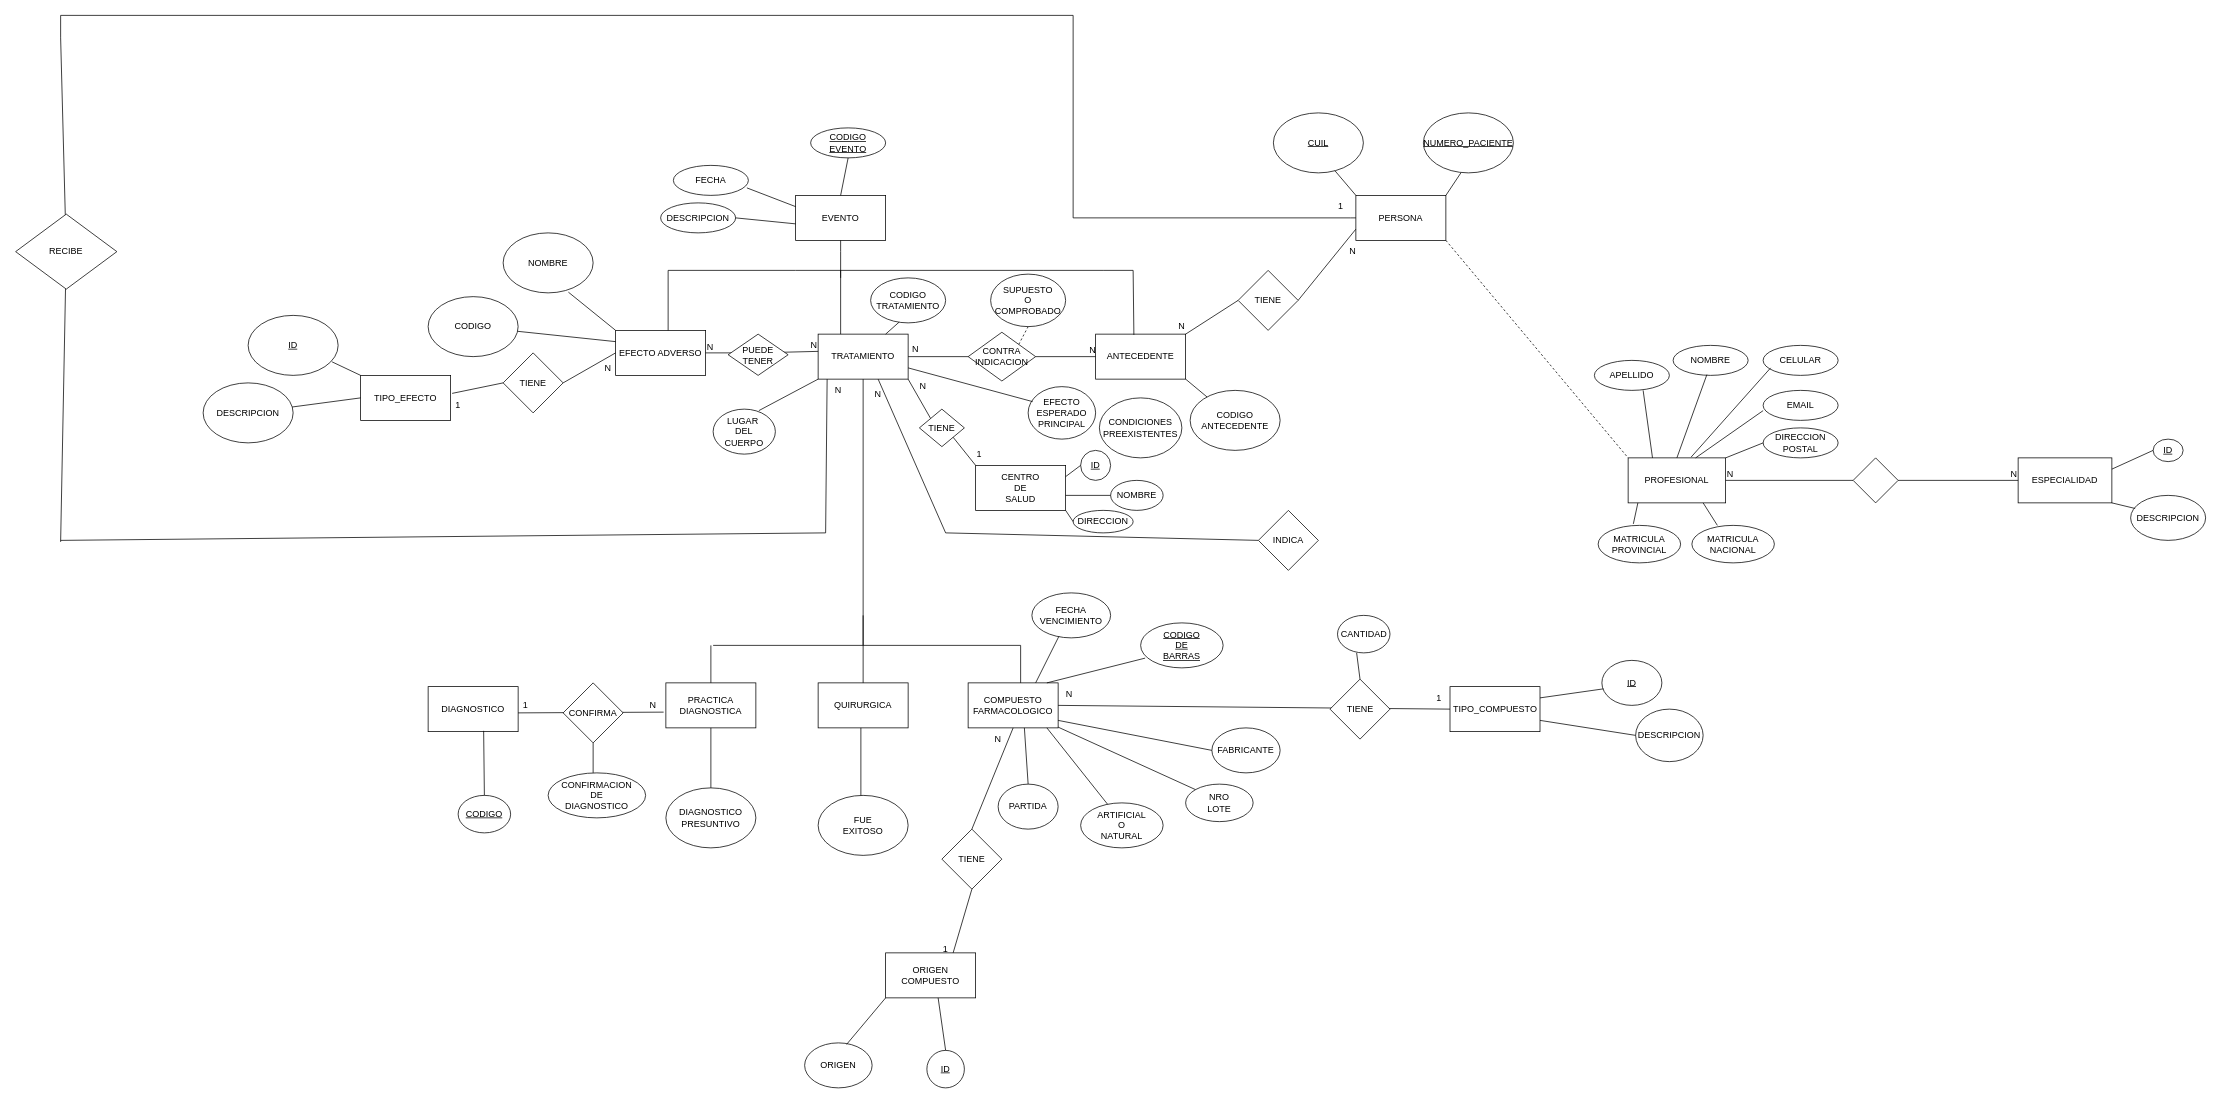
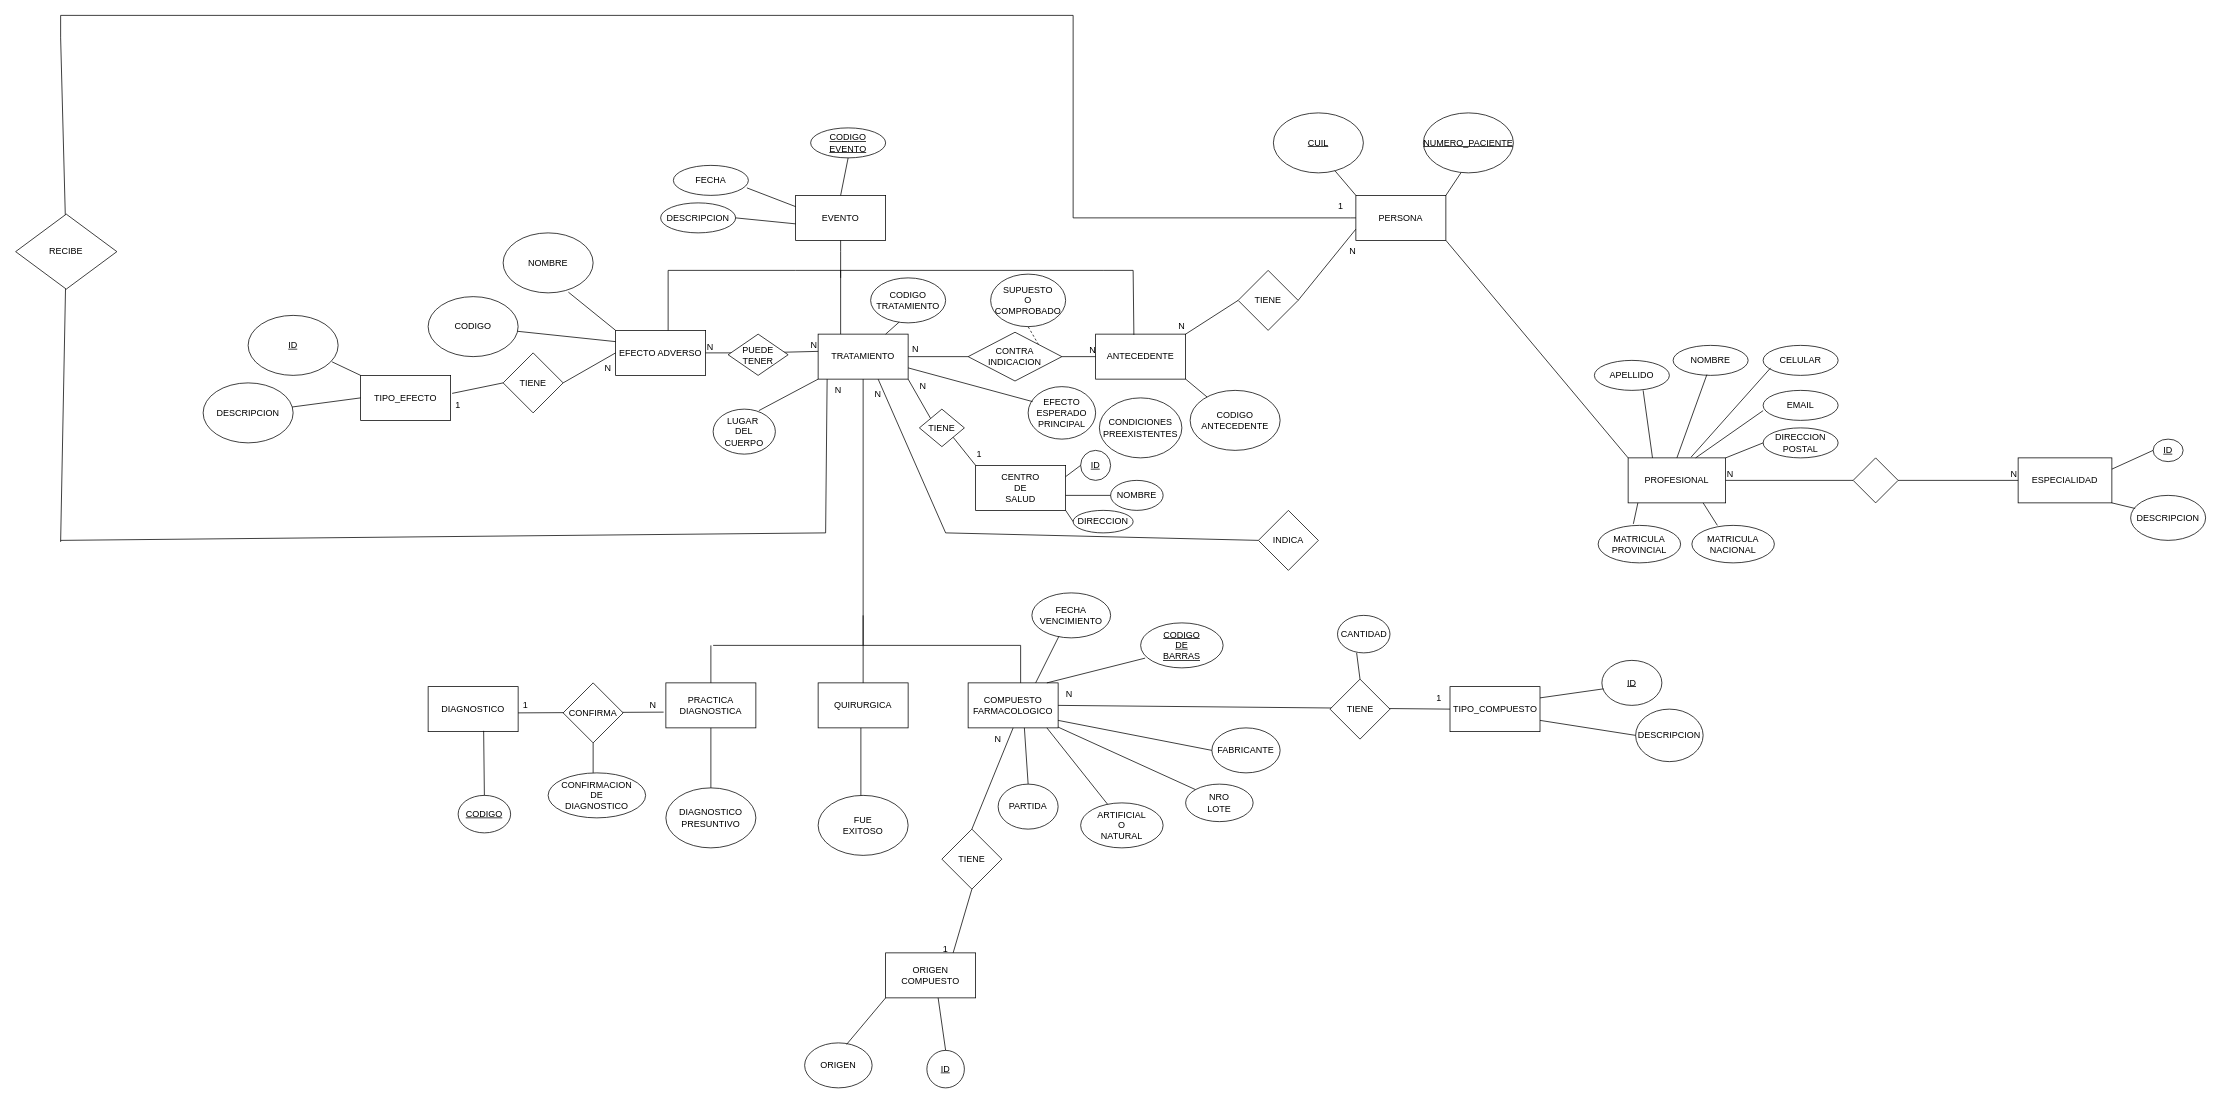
(1536, 349) -> (1536, 349)
(1002, 357) -> (1015, 357)
